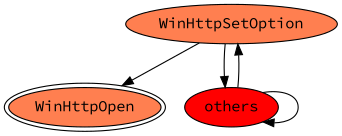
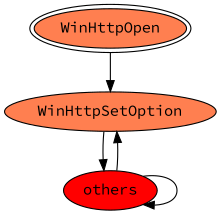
(166, 62) -> (110, 67)
